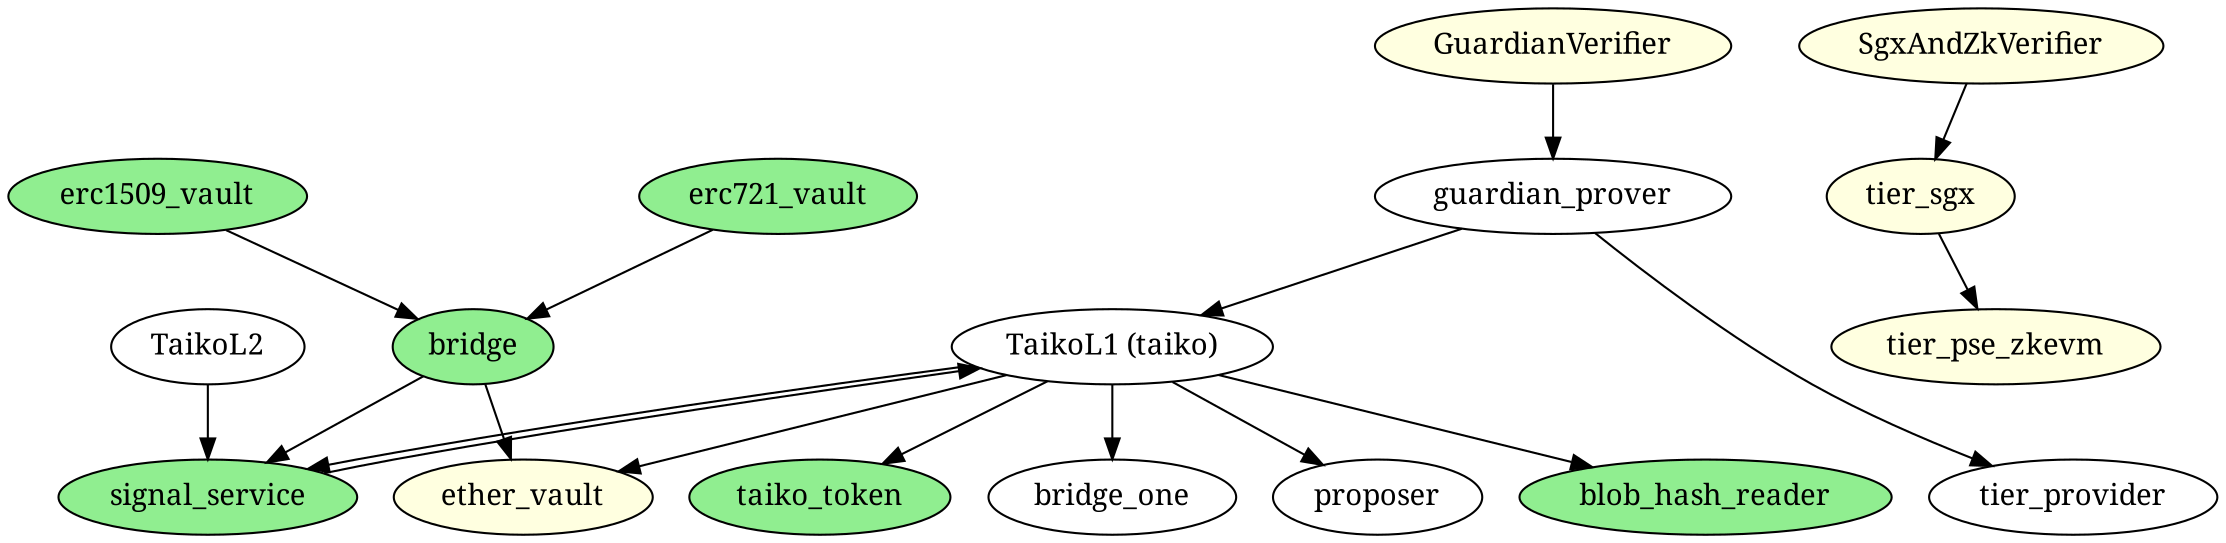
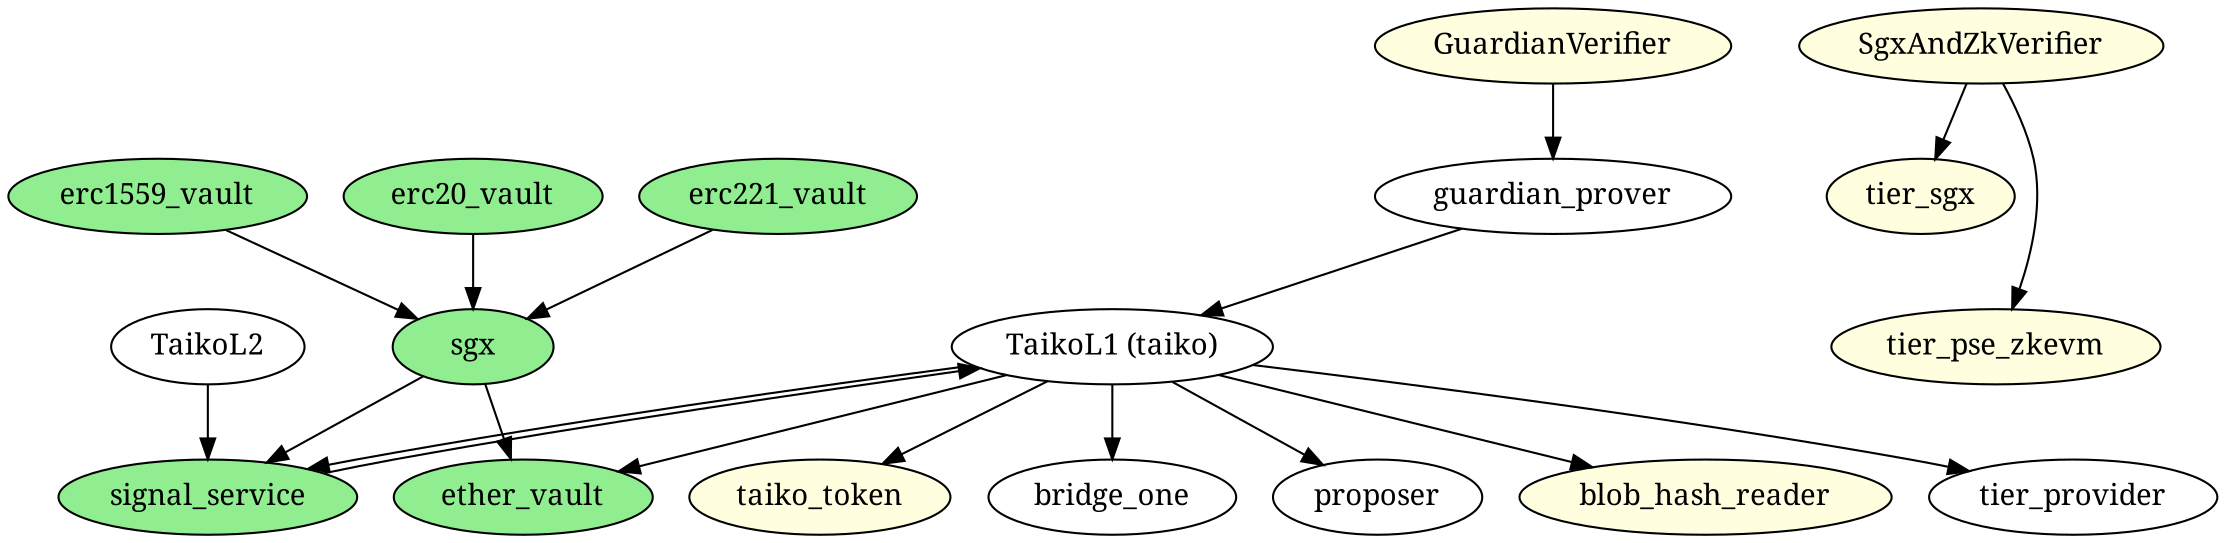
(158, 196) -> (158, 196)
none -> (473, 196)
(778, 196) -> (778, 196)
(1953, 262) -> (2037, 184)
(473, 347) -> (473, 347)
(1774, 362) -> (1601, 411)
(523, 497) -> (523, 497)
(820, 497) -> (820, 497)
(1706, 497) -> (1706, 497)
